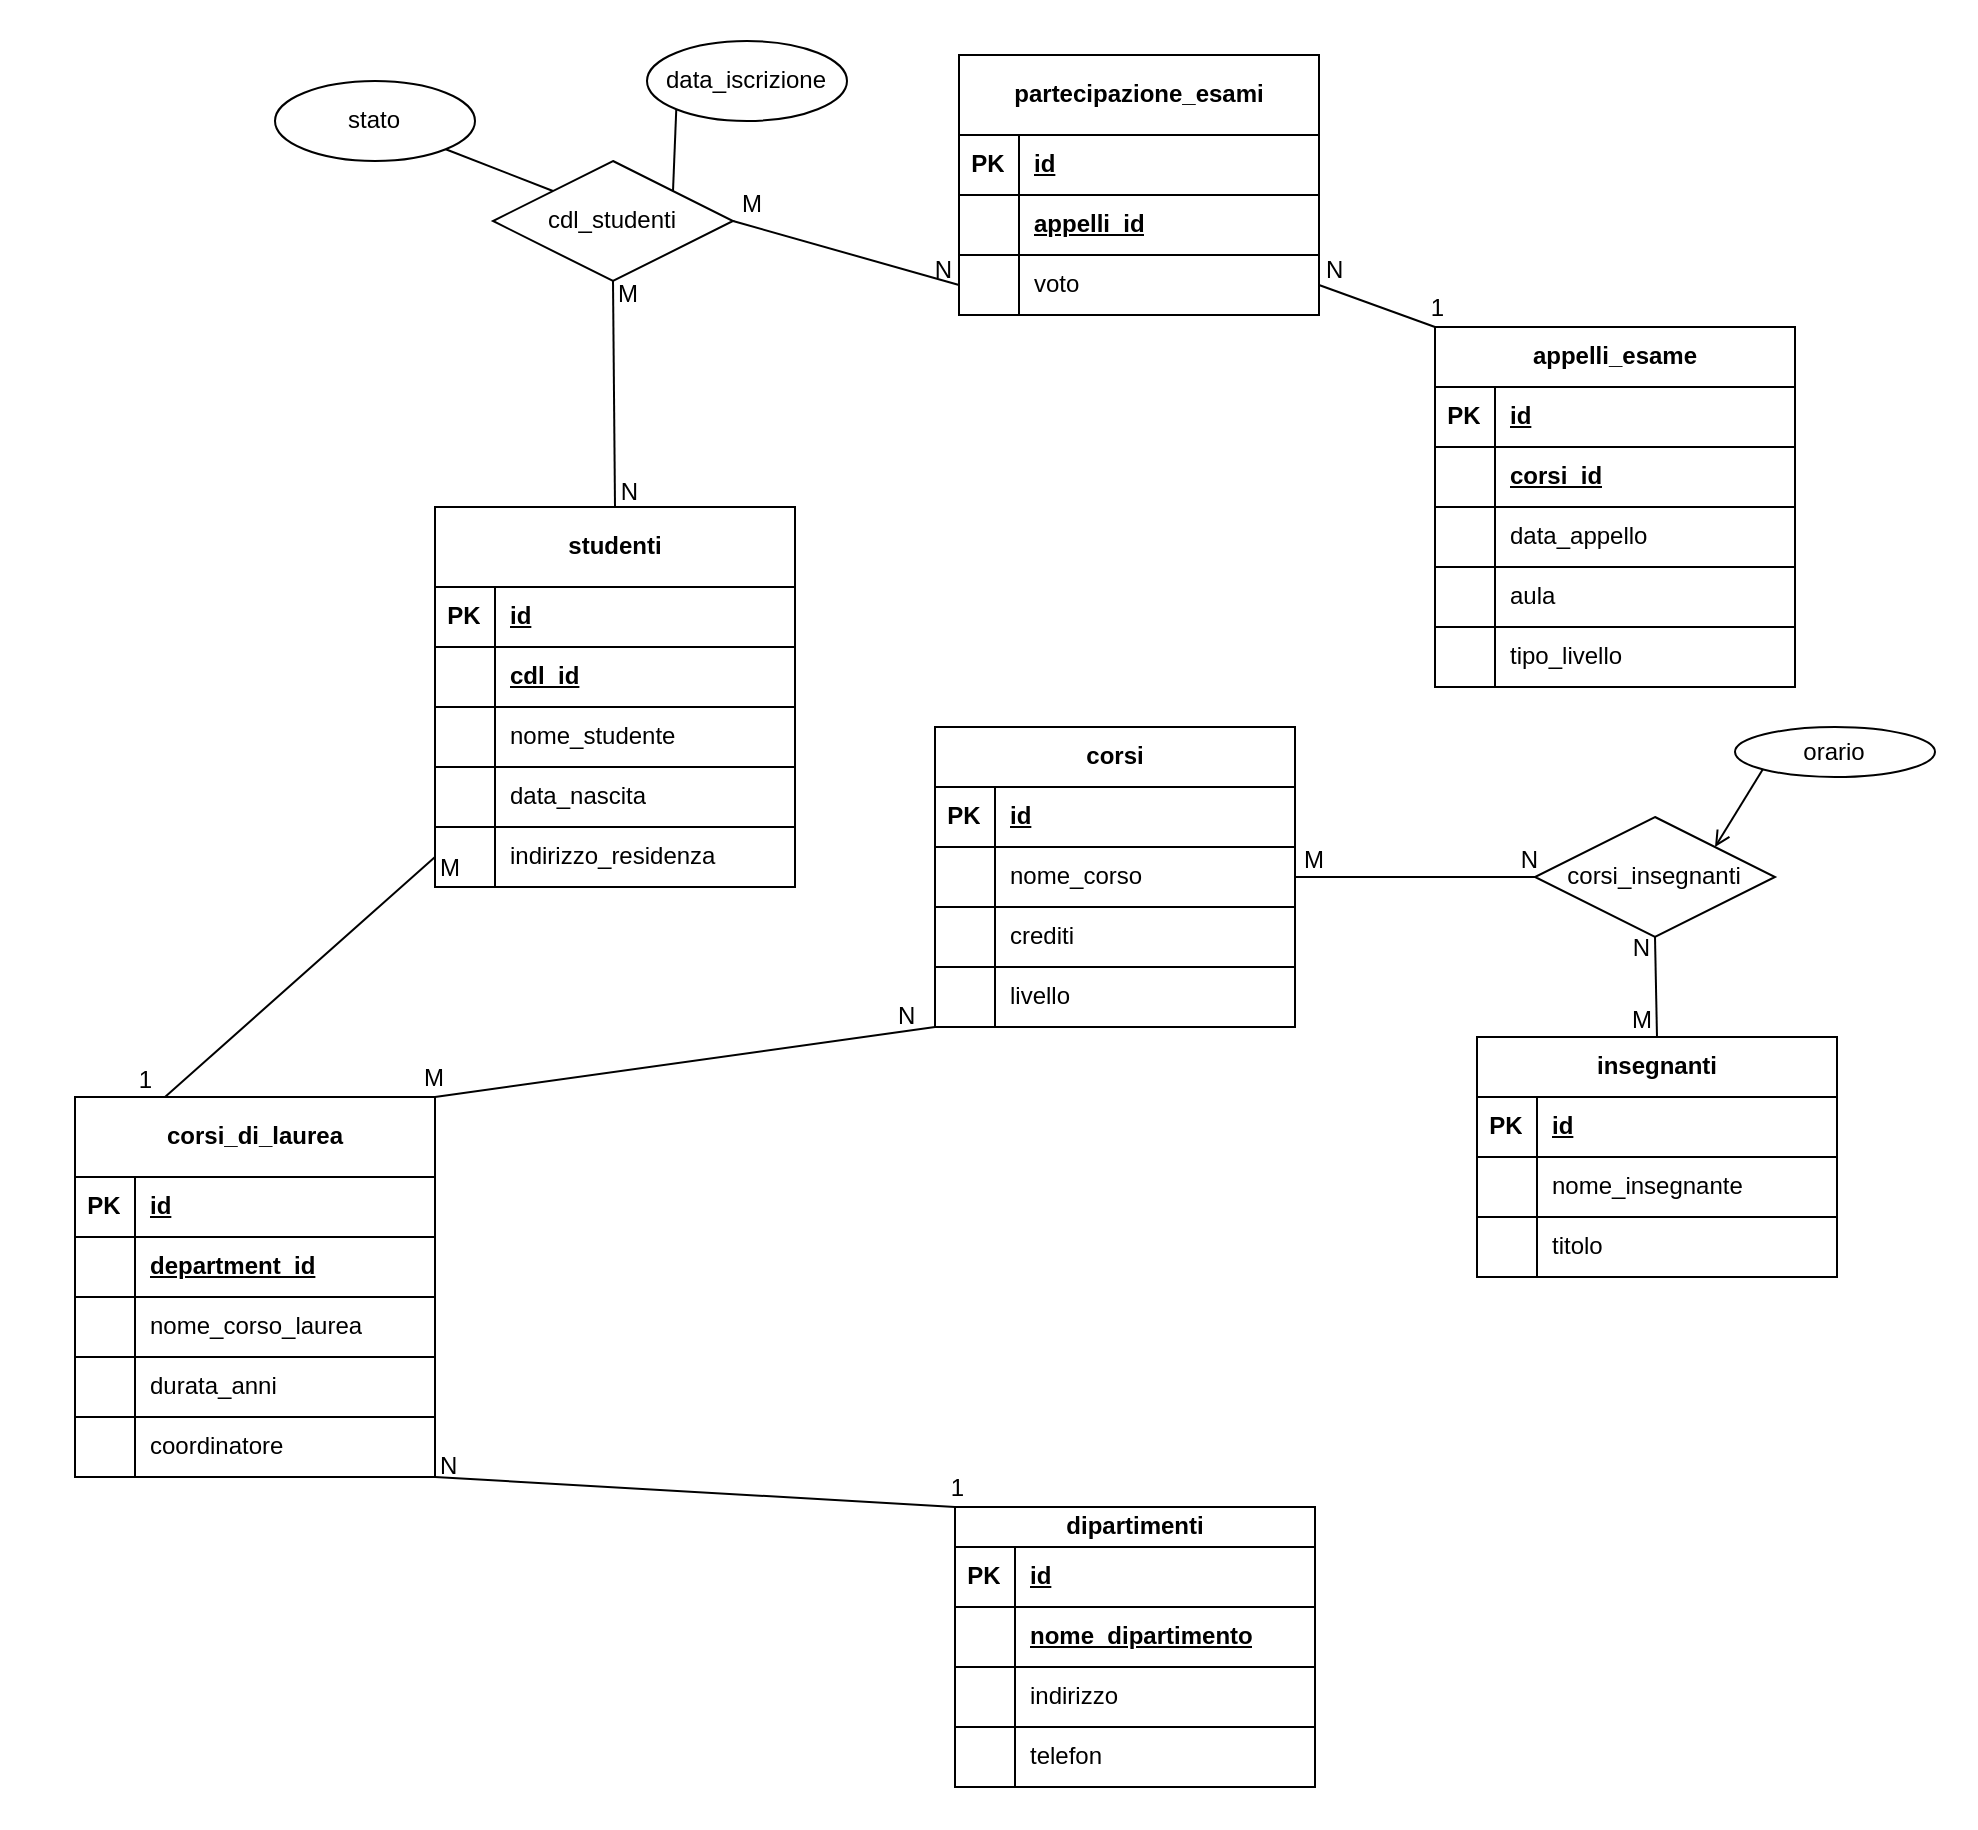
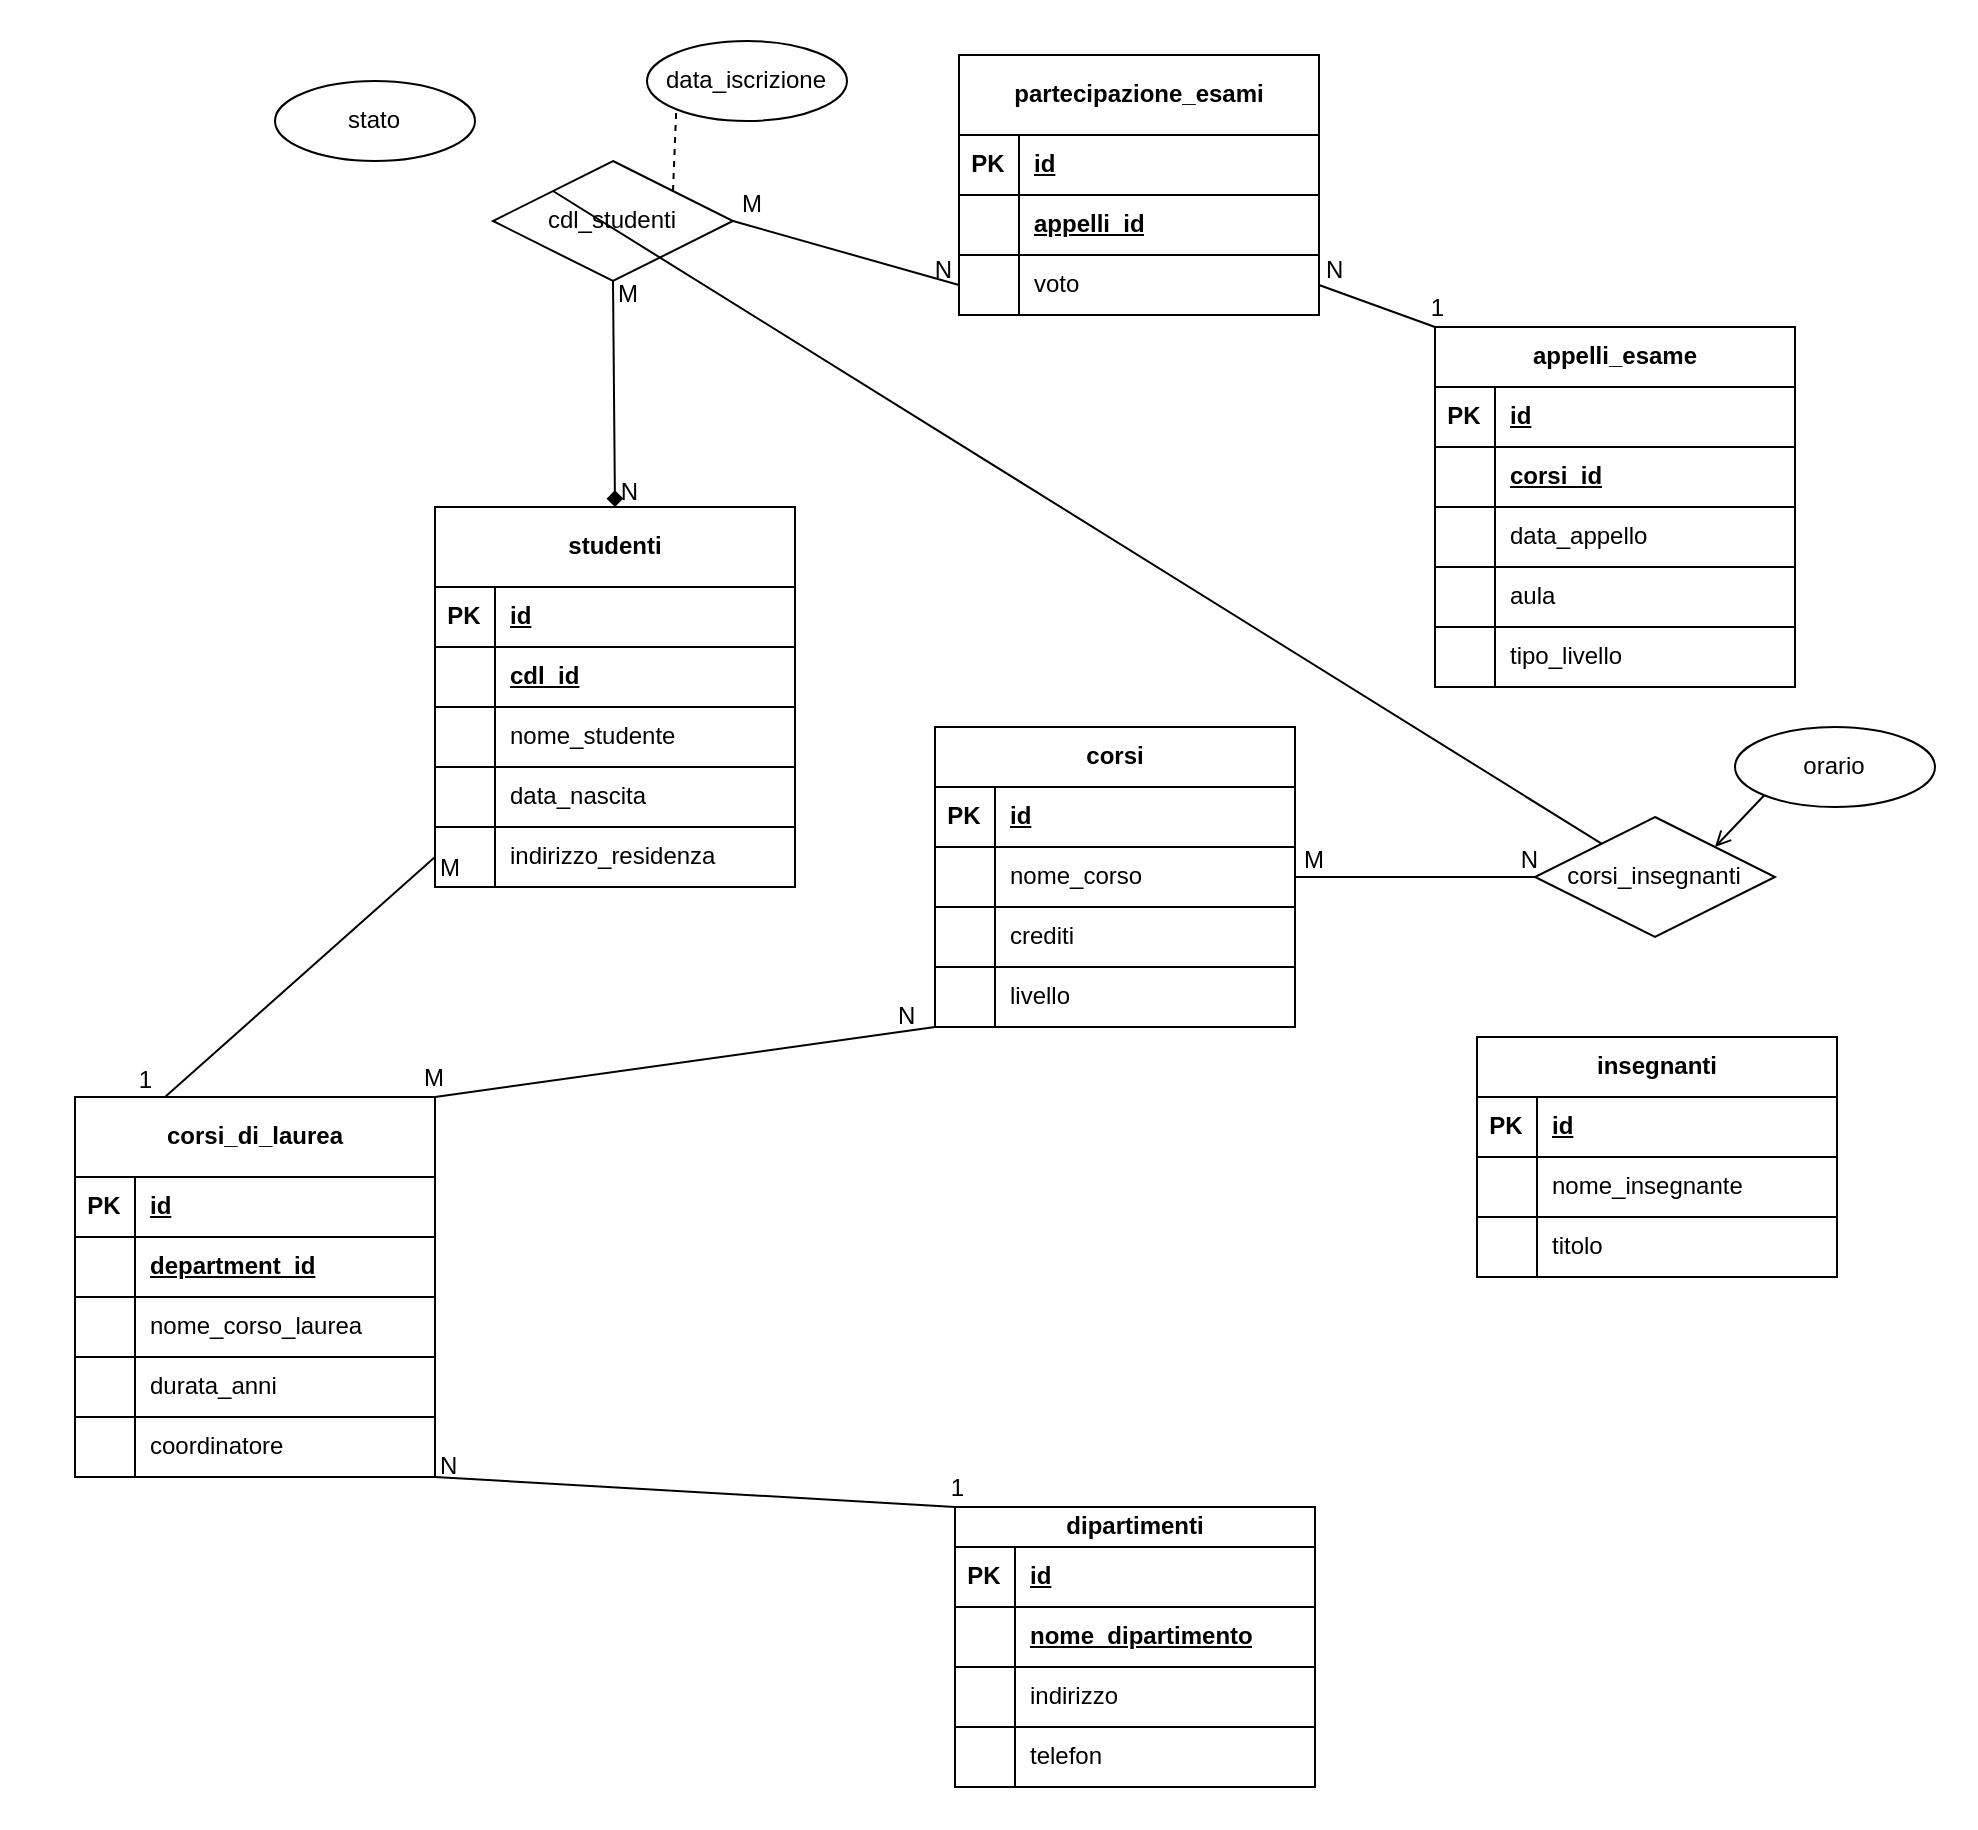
(675, 148) -> (675, 148)
(500, 170) -> (1077, 517)
(615, 498) -> (615, 491)
(1835, 752) -> (1835, 767)
(1656, 987) -> none
